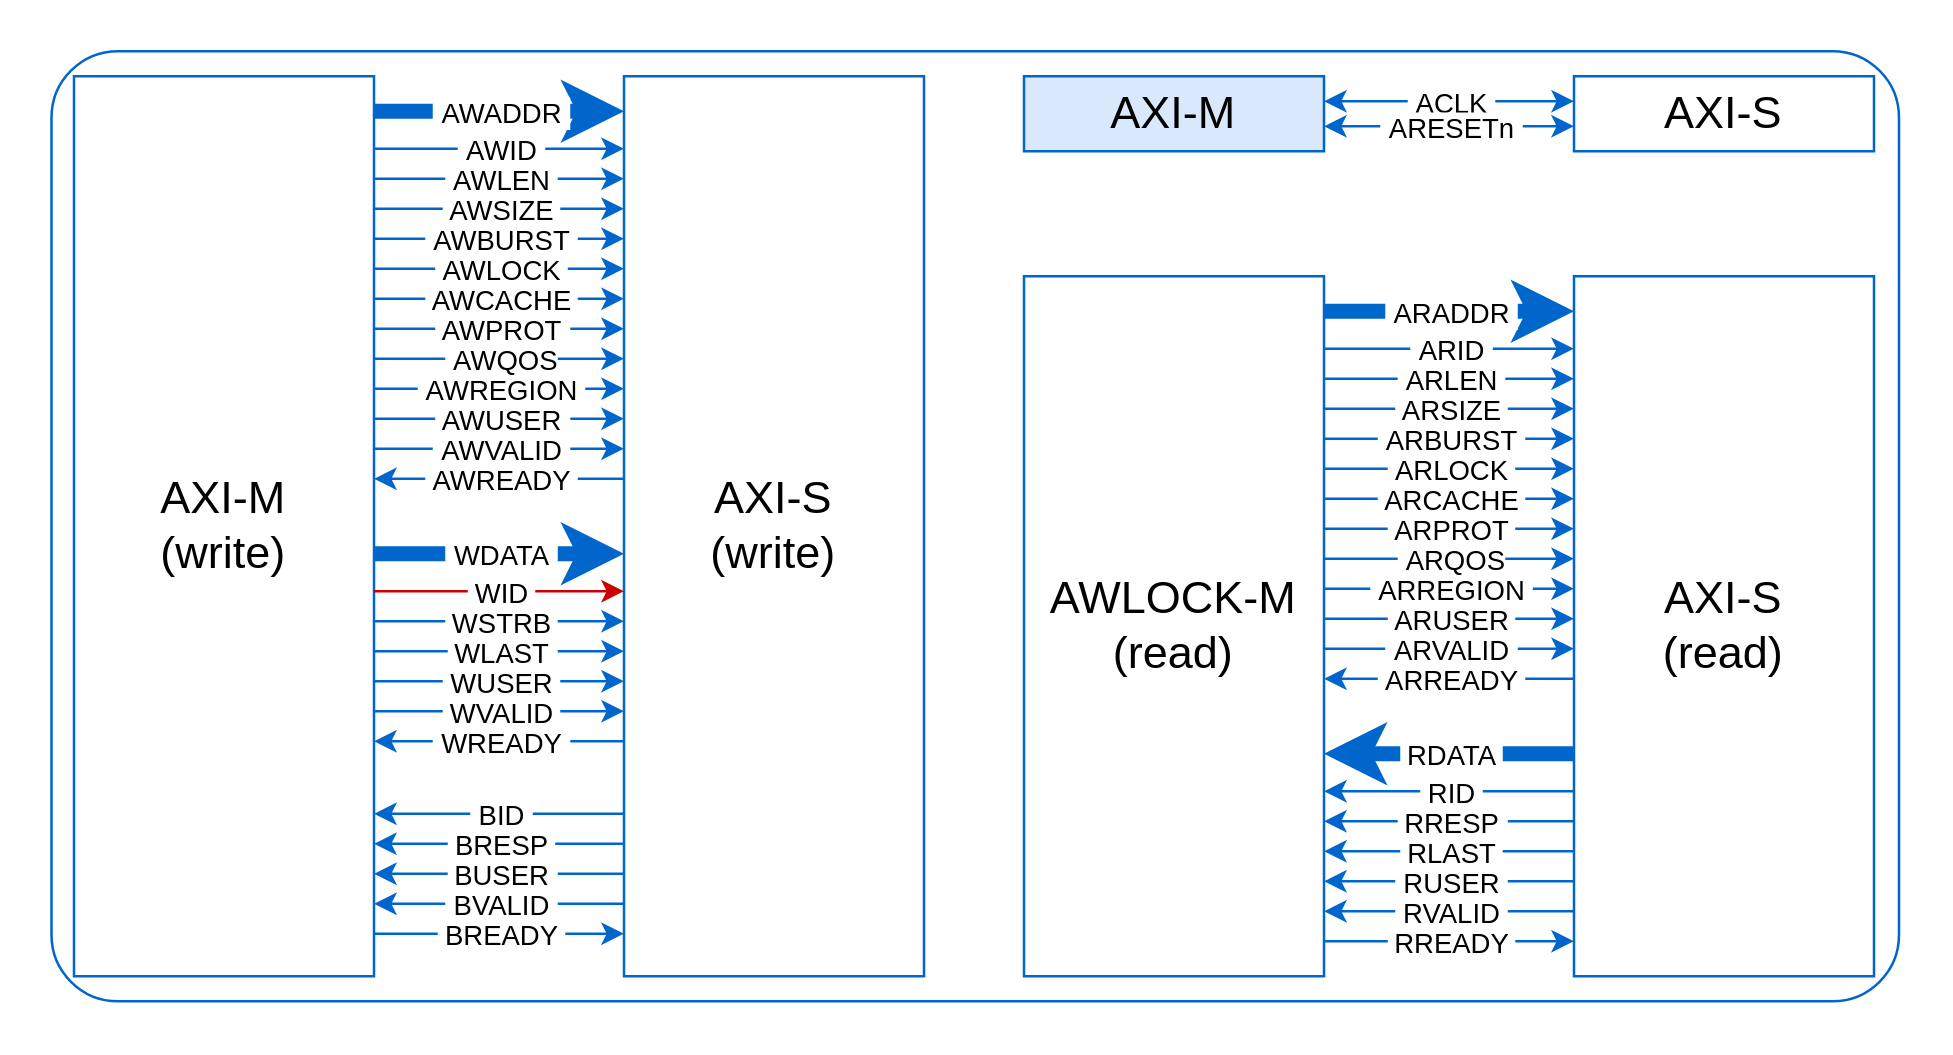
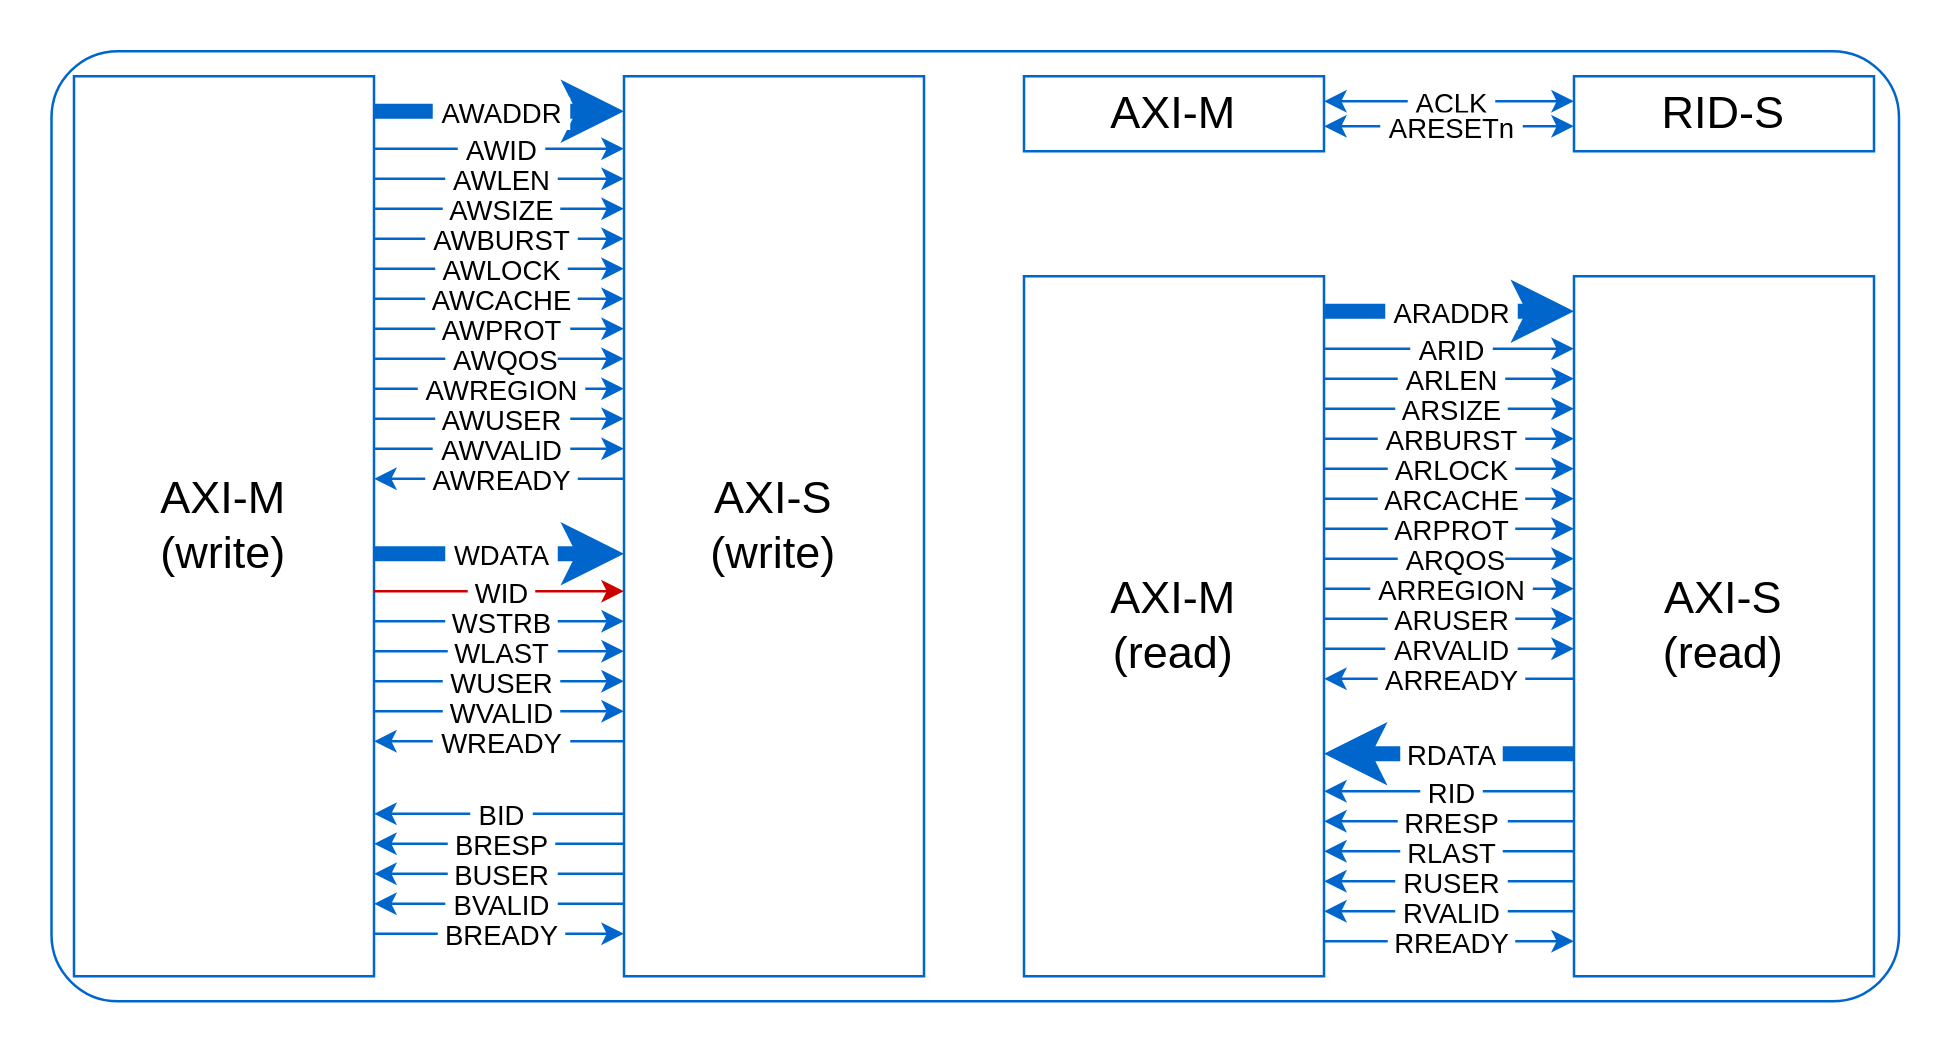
(1174, 114) -> (1174, 114)
(1724, 114) -> (1724, 114)
(1174, 626) -> (1174, 626)
